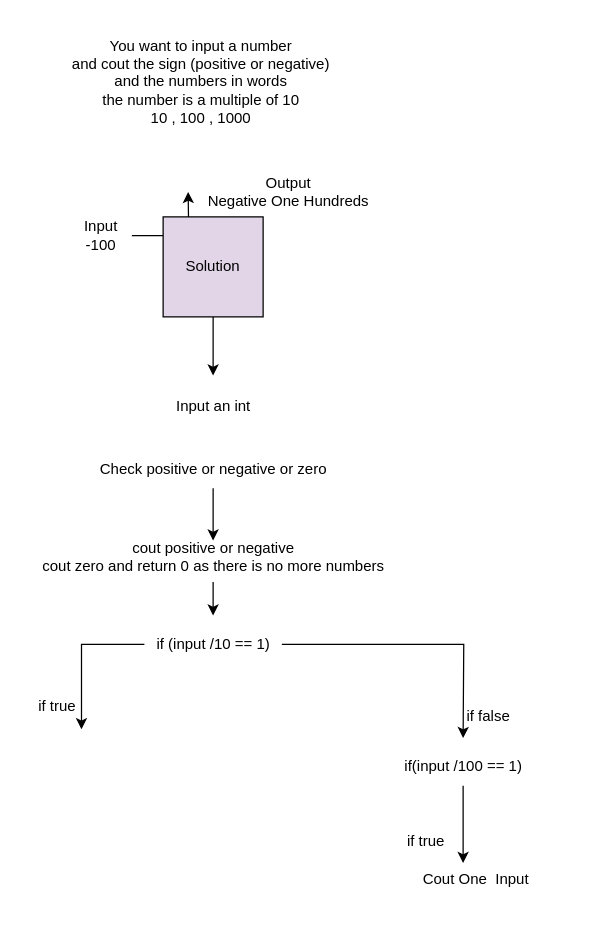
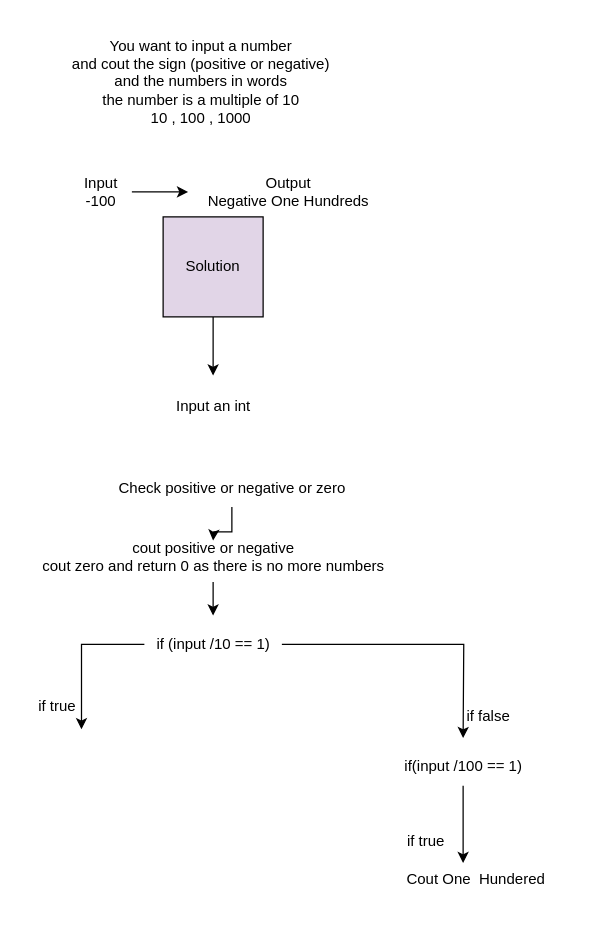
(101, 236) -> (101, 192)
(213, 469) -> (232, 488)
(476, 879) -> (476, 879)
